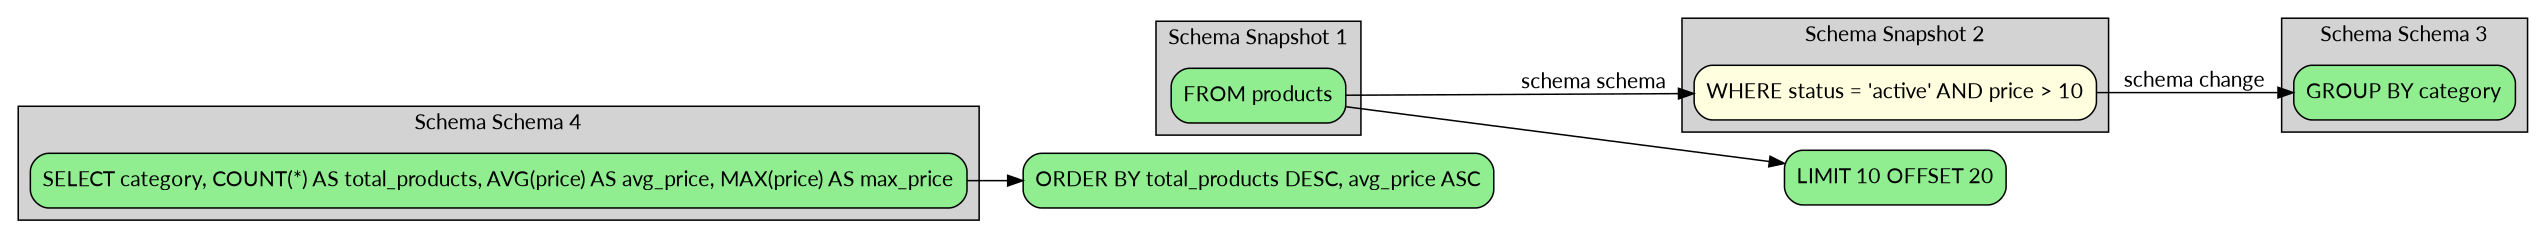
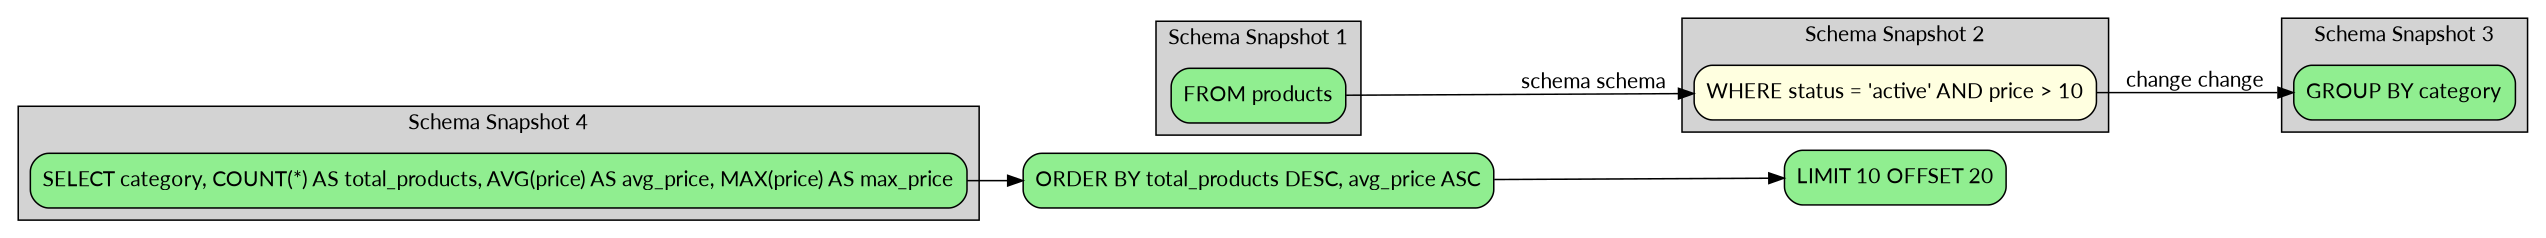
(2405, 36) -> (2405, 36)
(2195, 81) -> (2195, 81)
(499, 124) -> (499, 124)
(1558, 134) -> (1632, 179)
